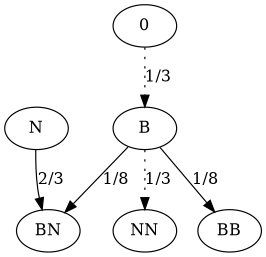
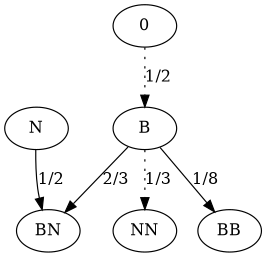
(158, 77) -> (158, 77)
(51, 180) -> (51, 180)
(116, 180) -> (116, 180)
